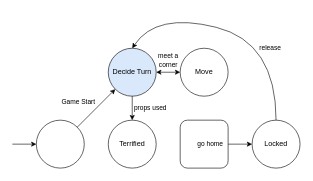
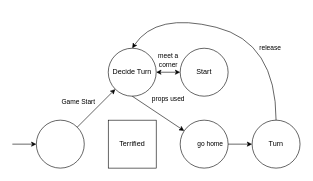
(132, 72) -> (132, 72)
(204, 72) -> (204, 72)
(132, 110) -> (157, 113)
(132, 144) -> (132, 144)
(204, 144) -> (204, 144)
(276, 144) -> (276, 144)
